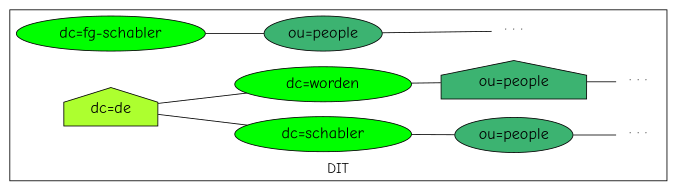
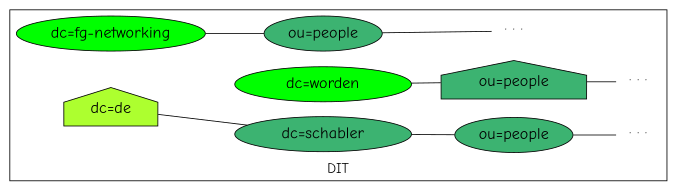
(111, 34) -> (111, 34)
(202, 98) -> none
(323, 134) -> (323, 134)
